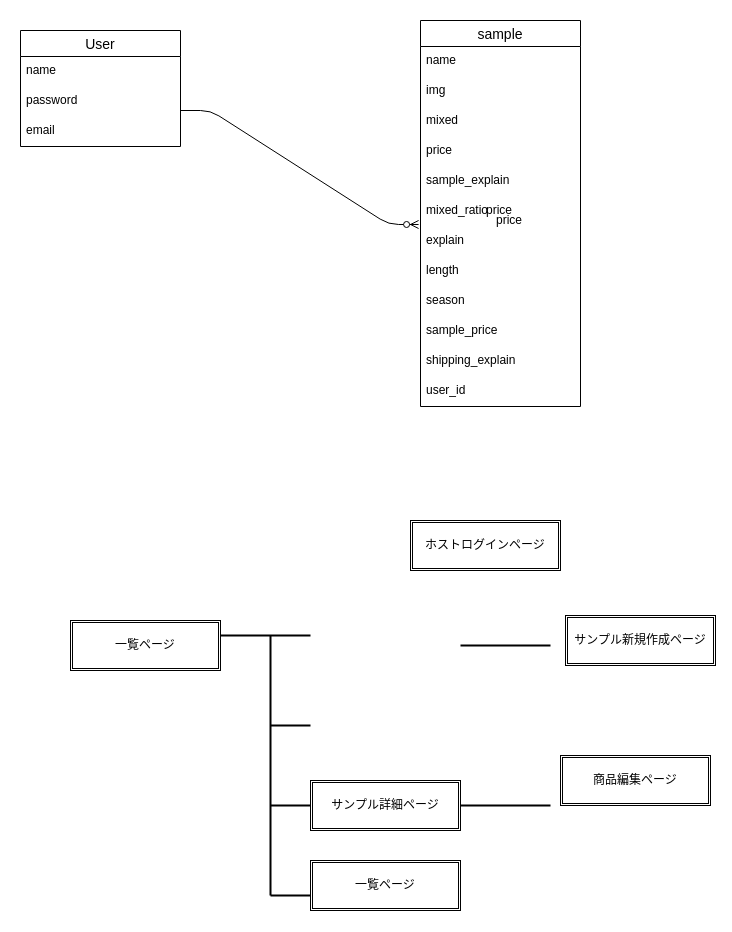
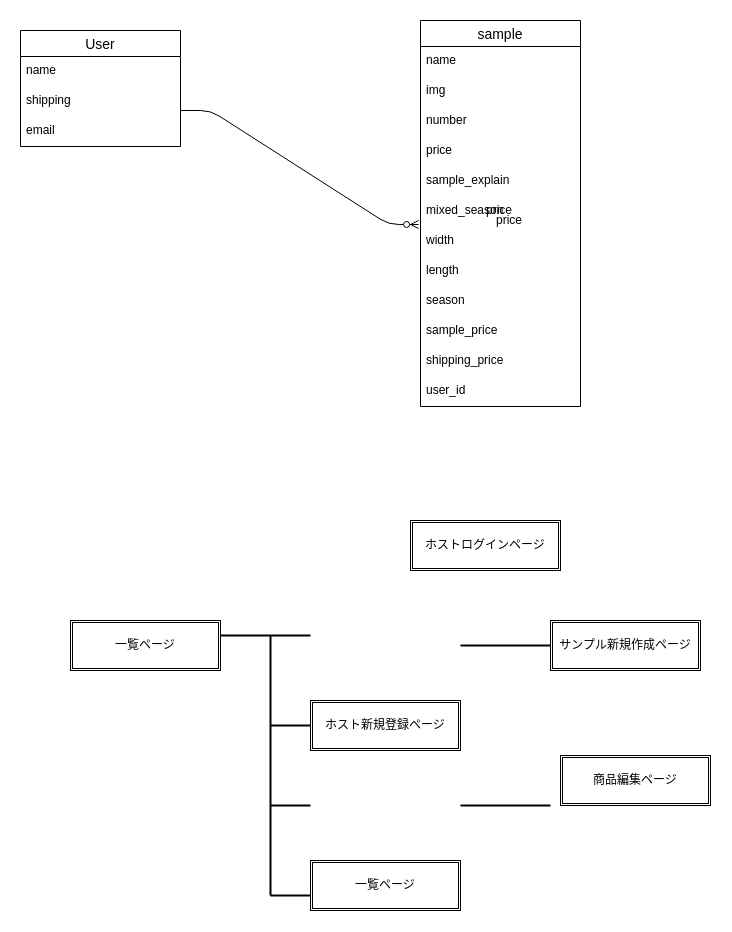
(53, 100) -> (50, 100)
(441, 120) -> (446, 120)
(460, 210) -> (465, 210)
(446, 240) -> (441, 240)
(474, 360) -> (468, 360)
(641, 641) -> (626, 646)
none -> (386, 726)
(386, 806) -> none
